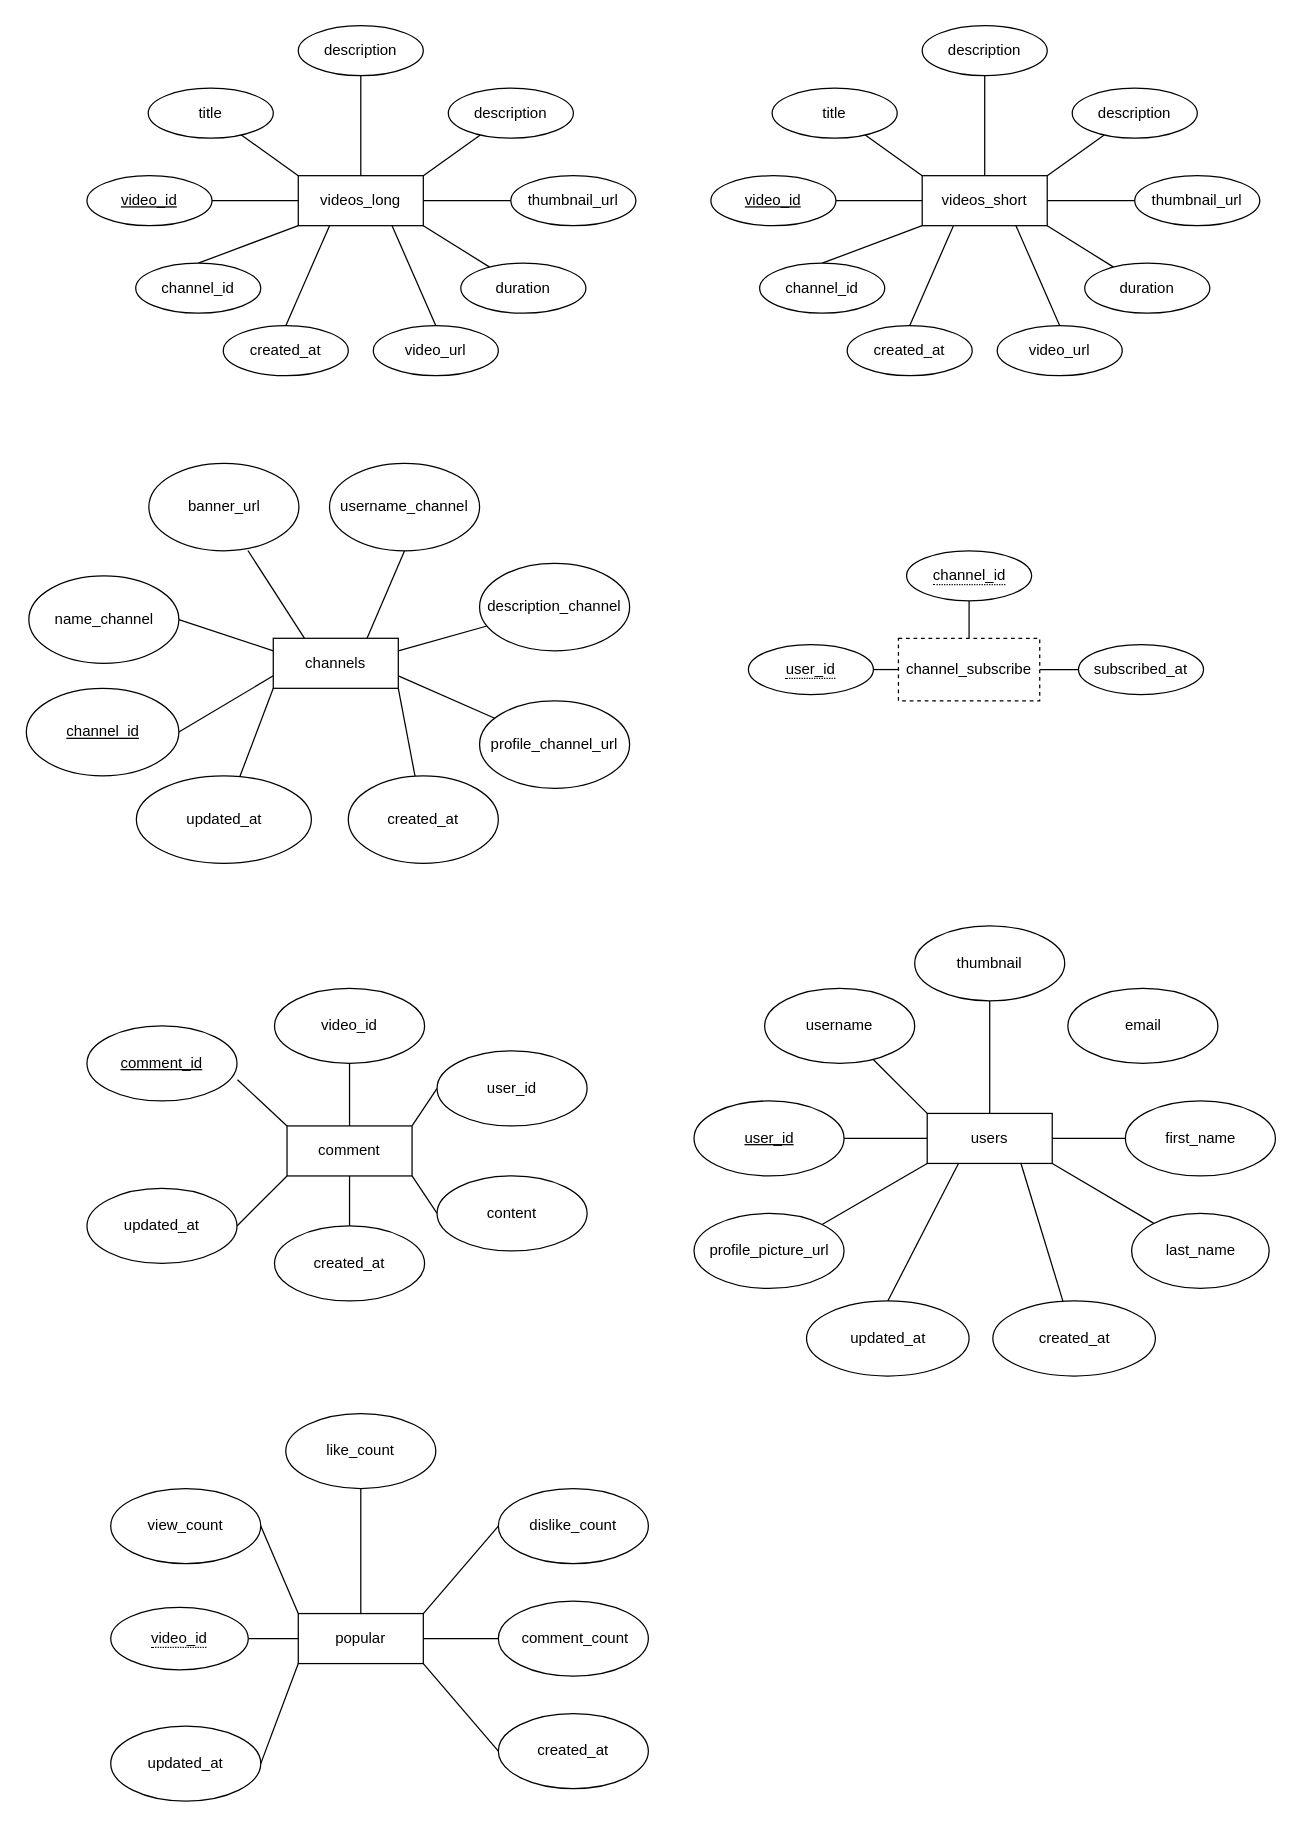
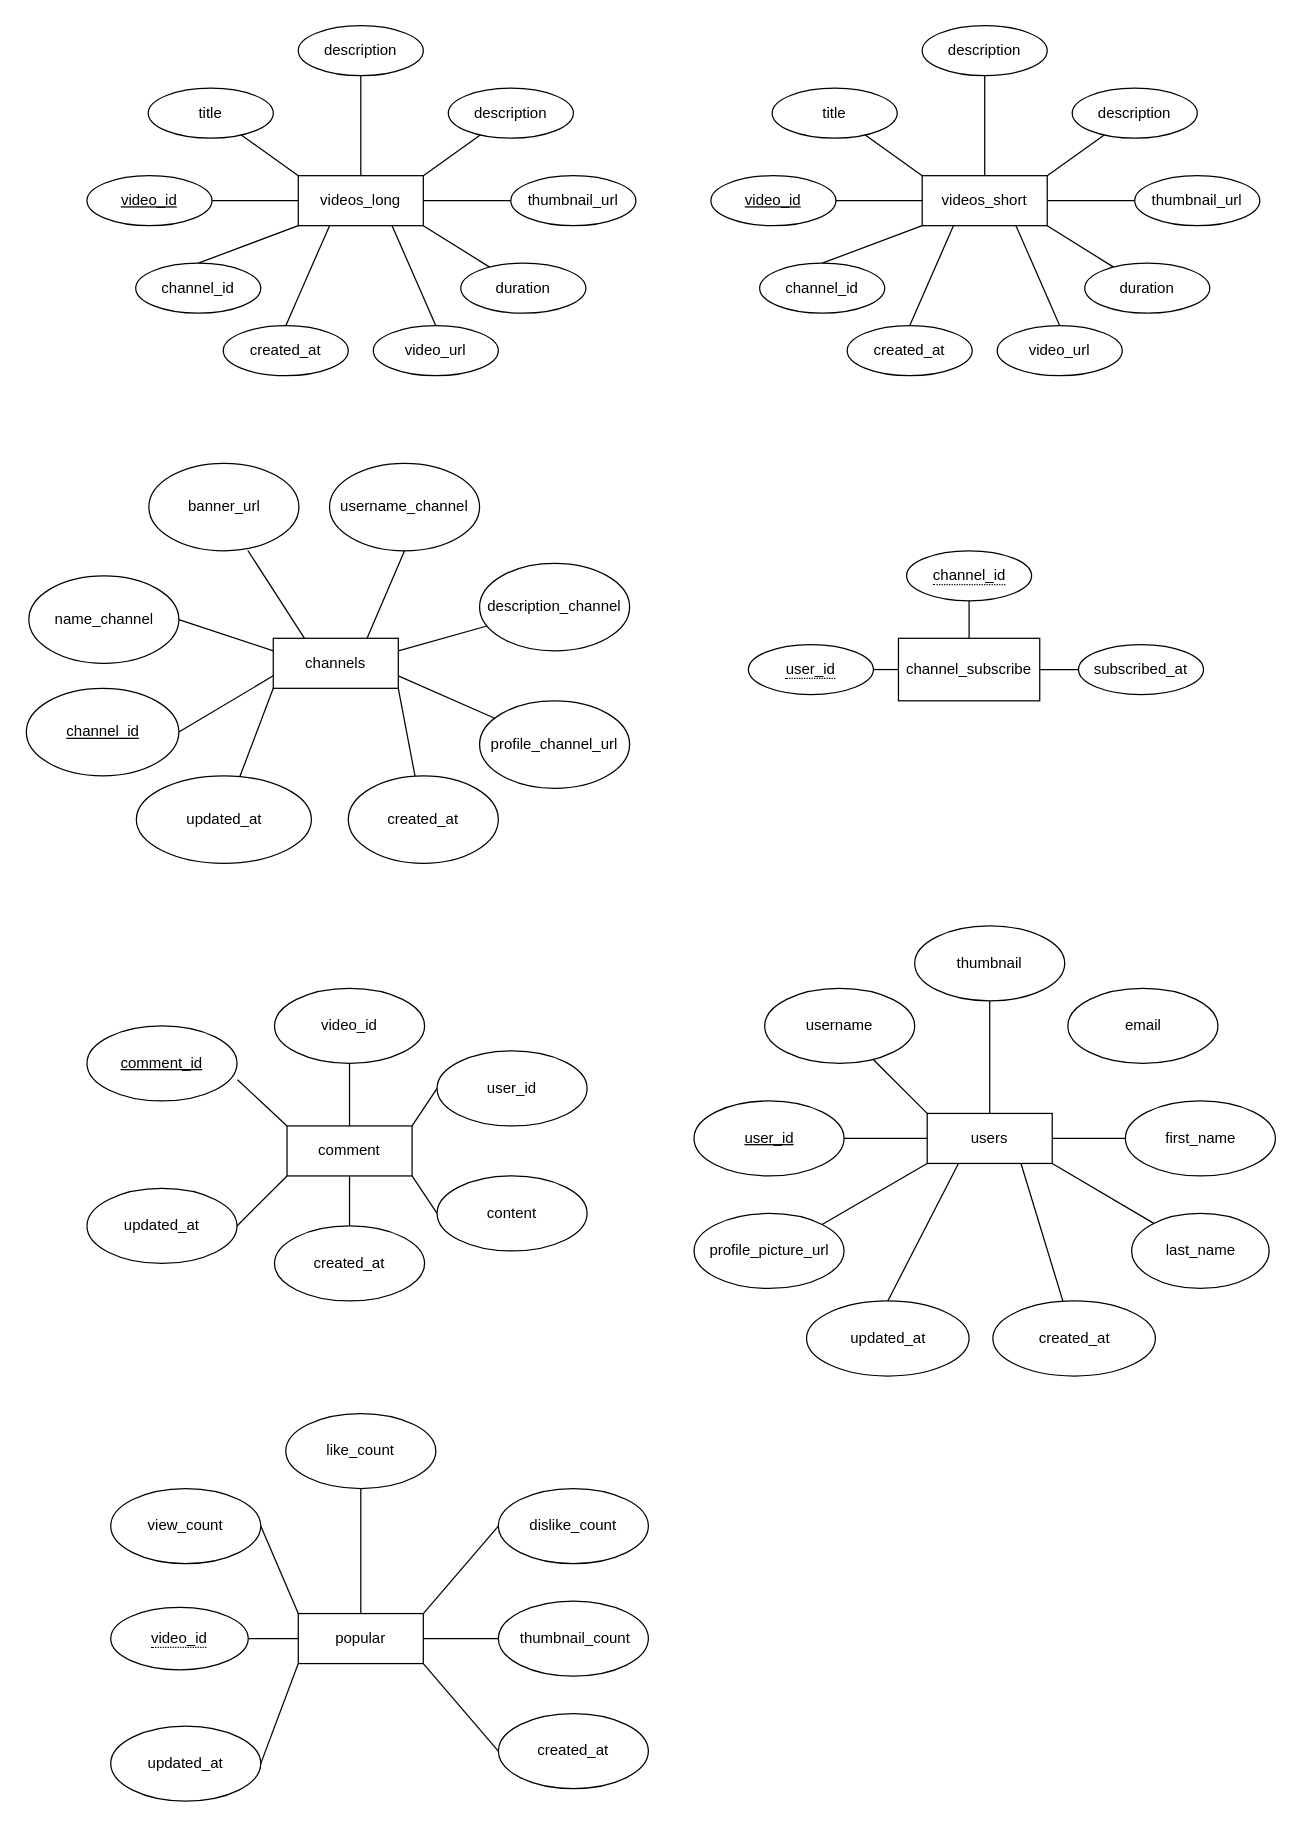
(969, 669) -> (969, 669)
(573, 1638) -> (573, 1638)
